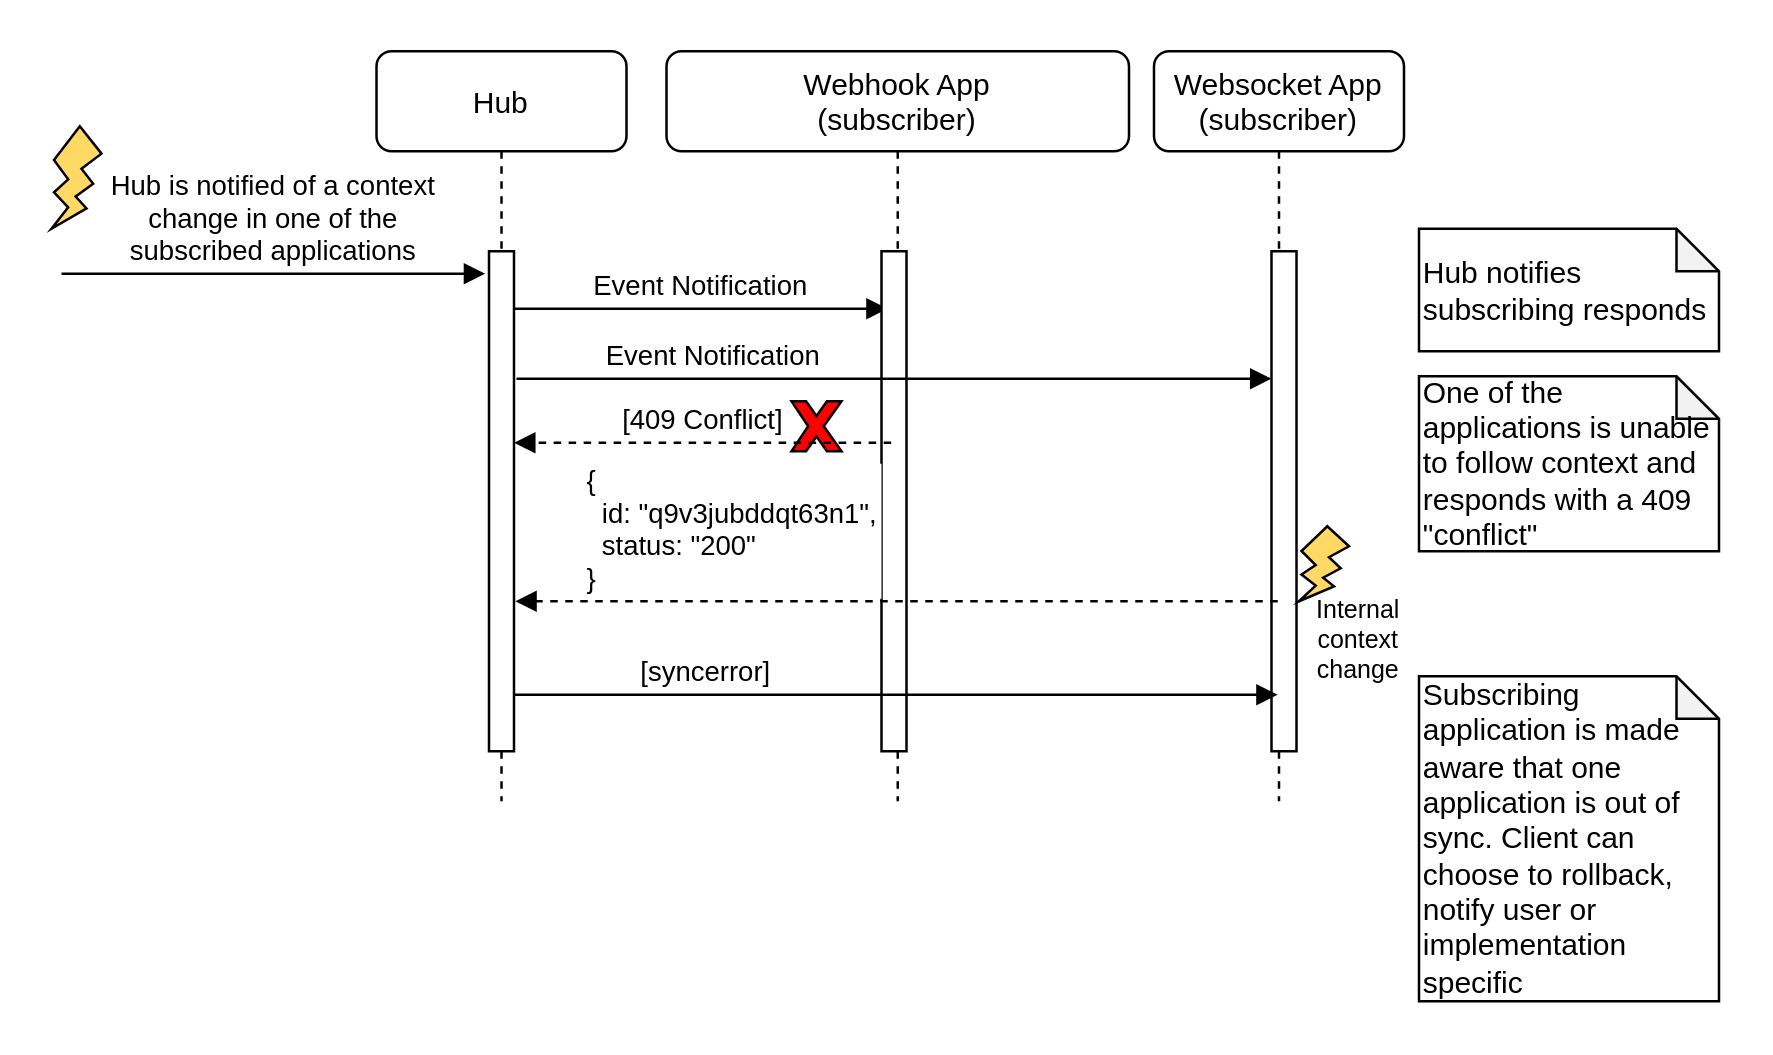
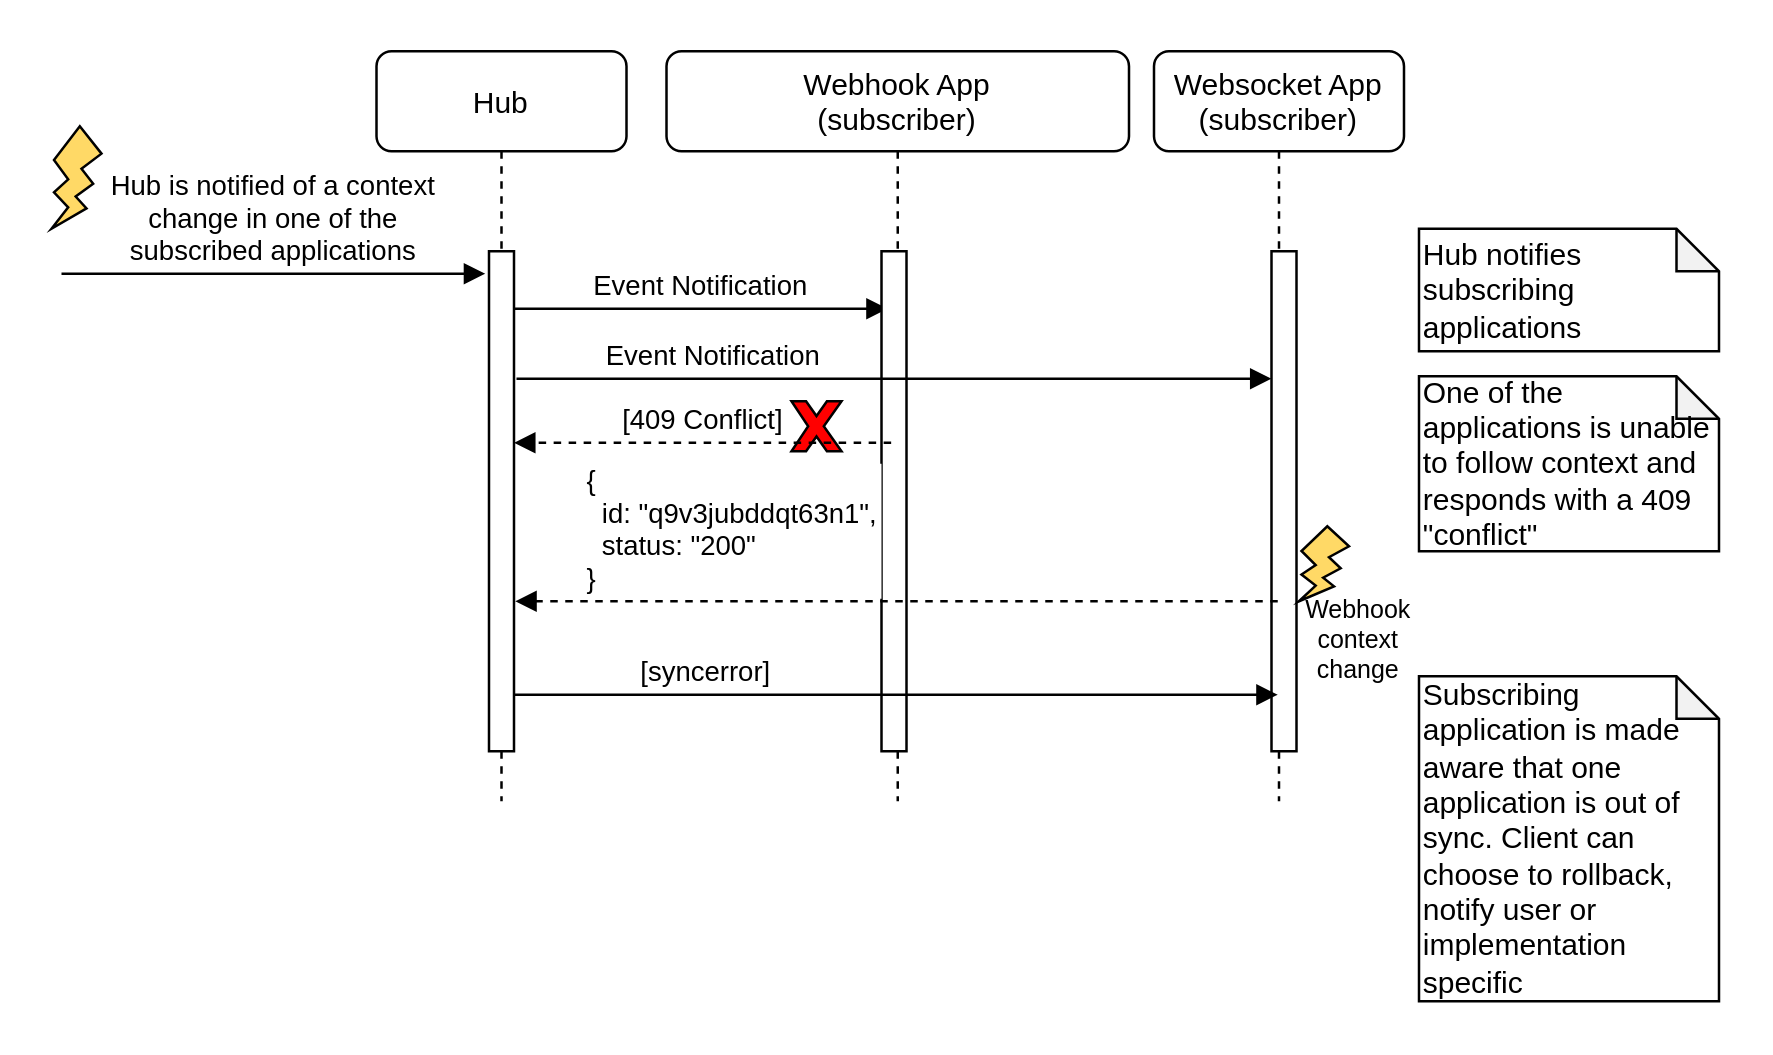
(1571, 291) -> (1571, 291)
(1359, 639) -> (1359, 639)
